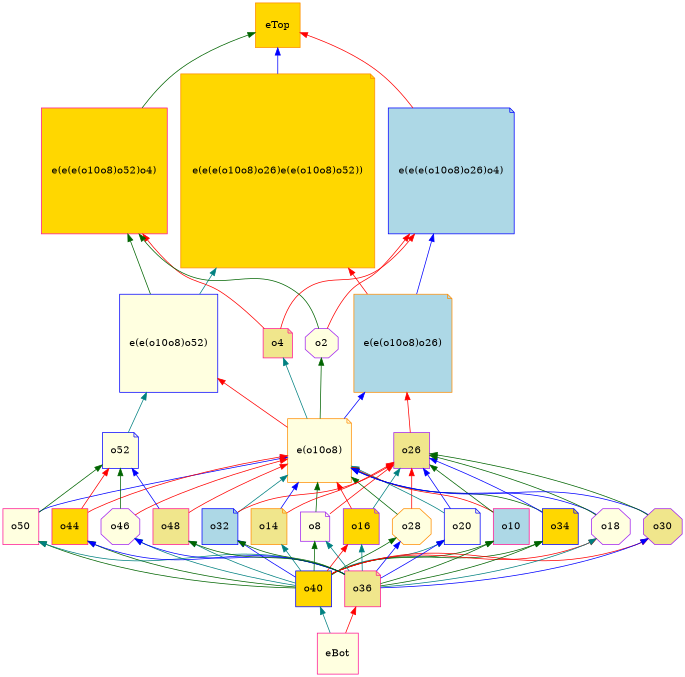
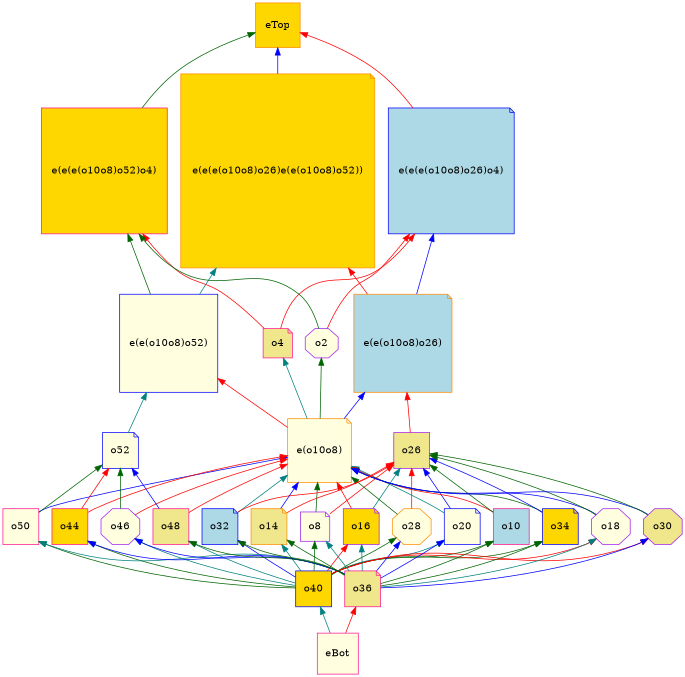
none -> (310, 554)
